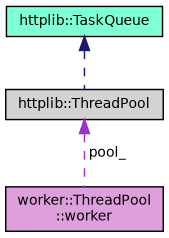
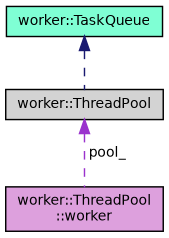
(84, 21) -> (84, 21)
(84, 105) -> (84, 105)
